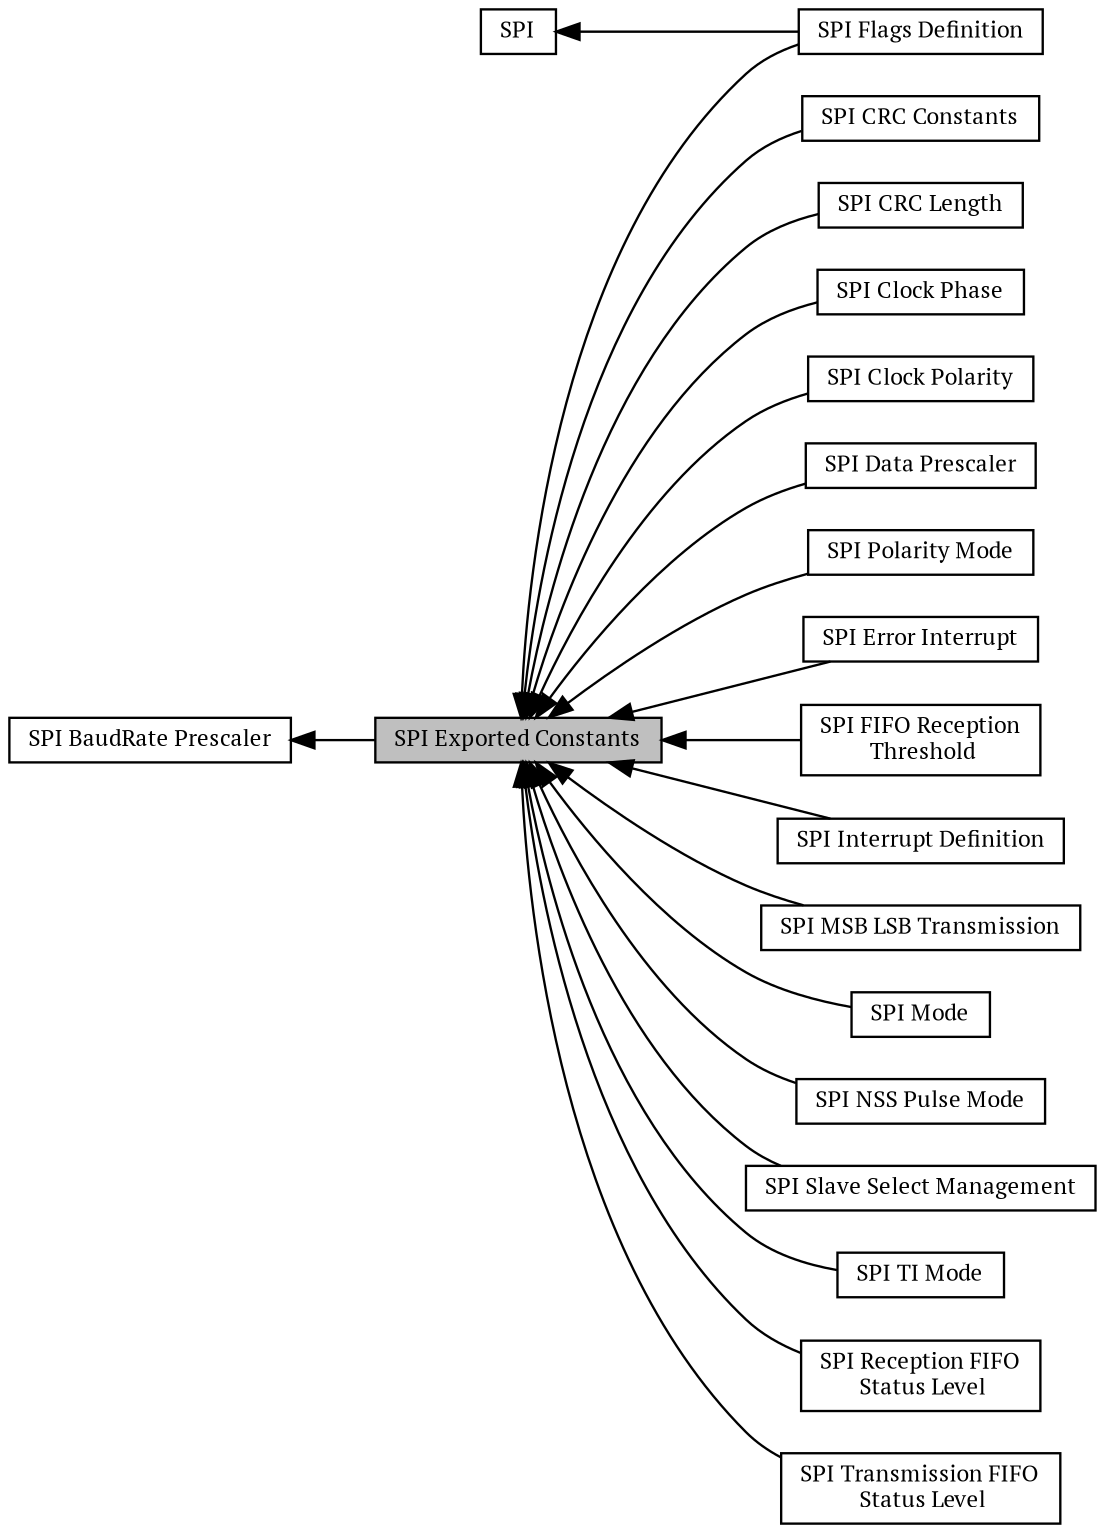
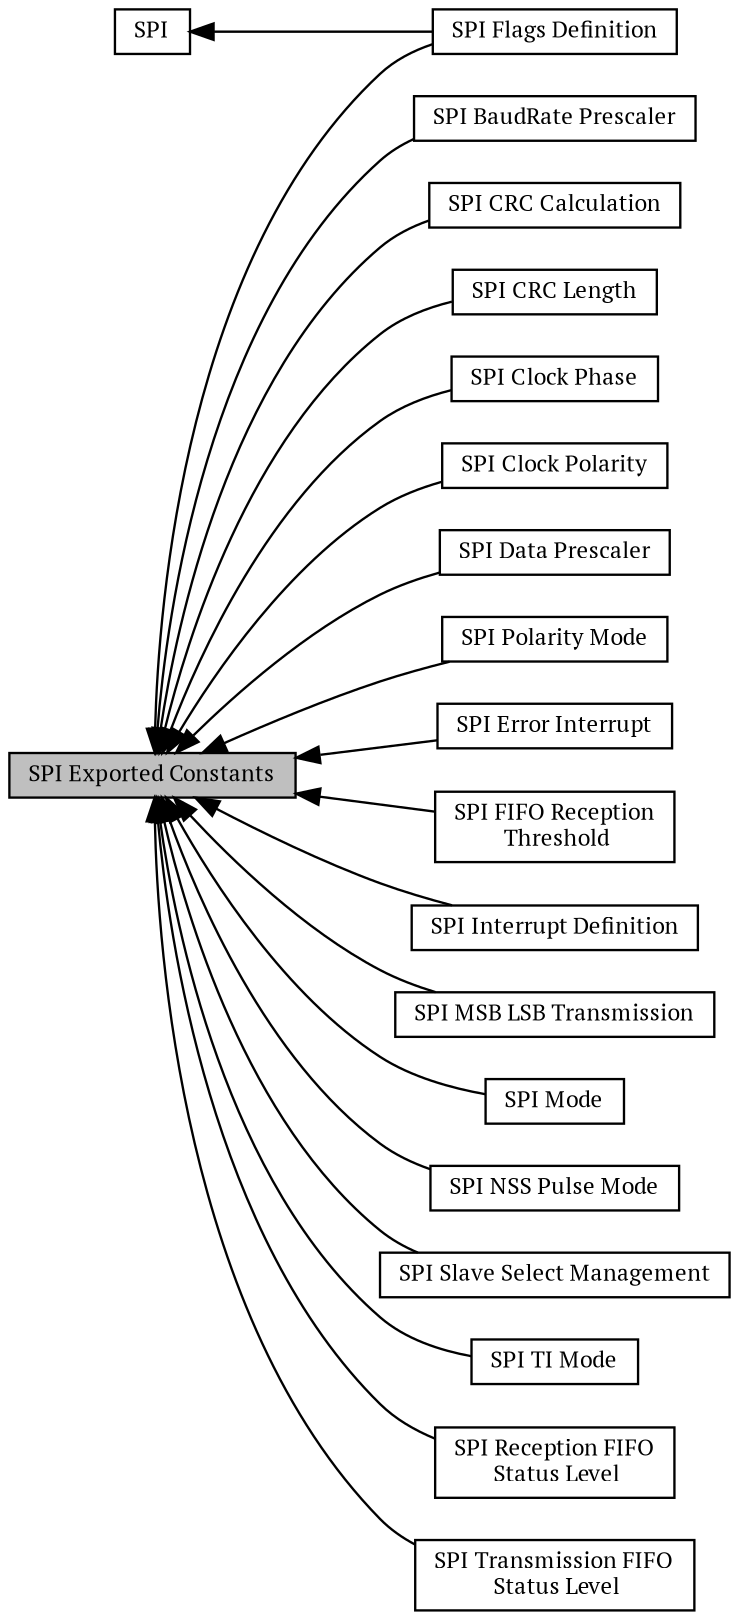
(921, 118) -> (555, 205)
(345, 740) -> (226, 405)
